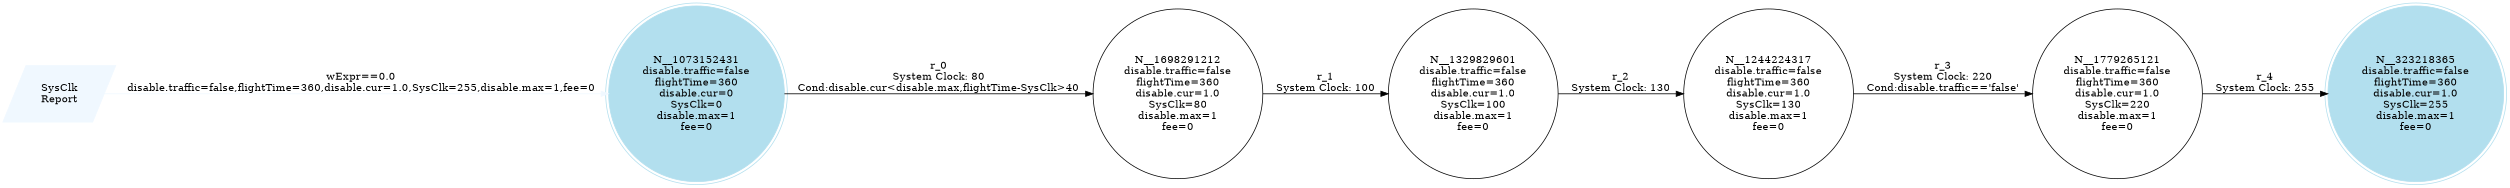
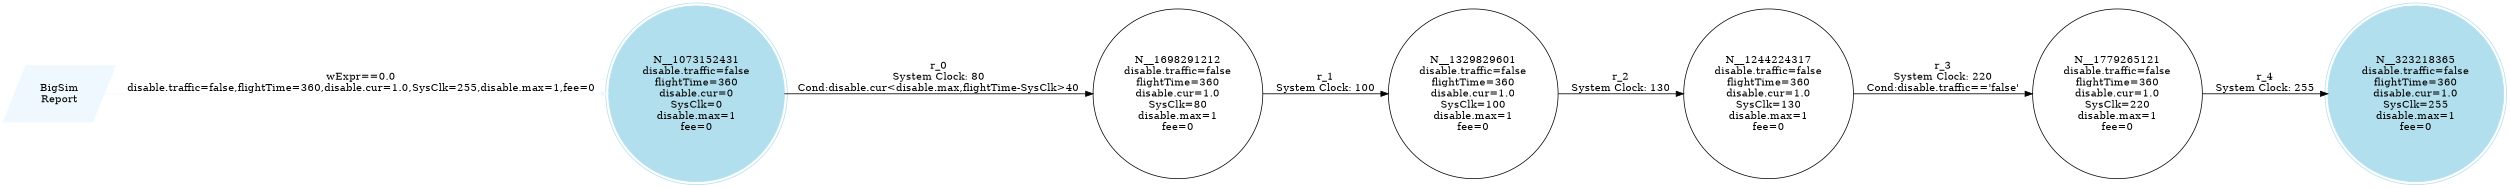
(59, 94) -> (59, 94)
